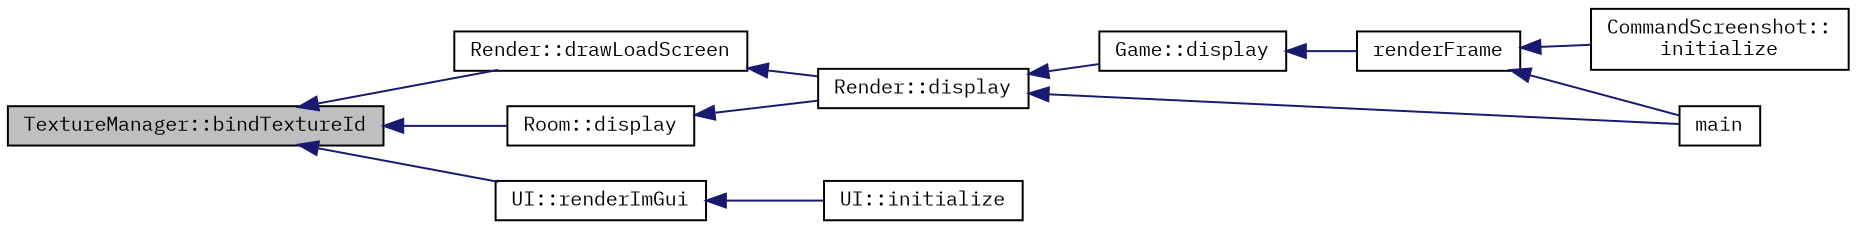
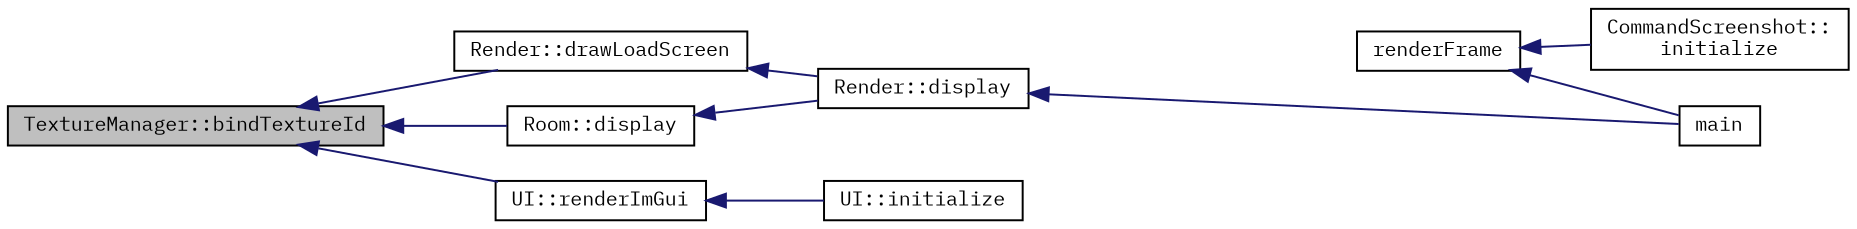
(1193, 51) -> none
